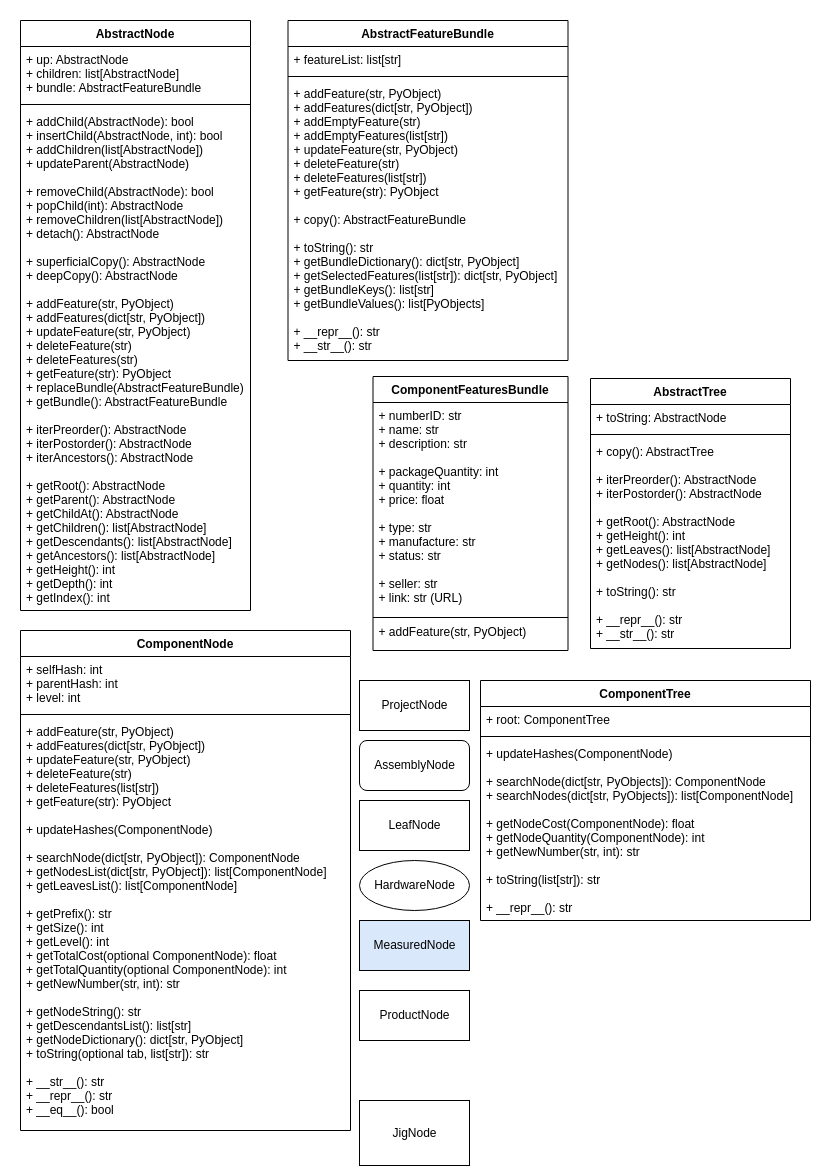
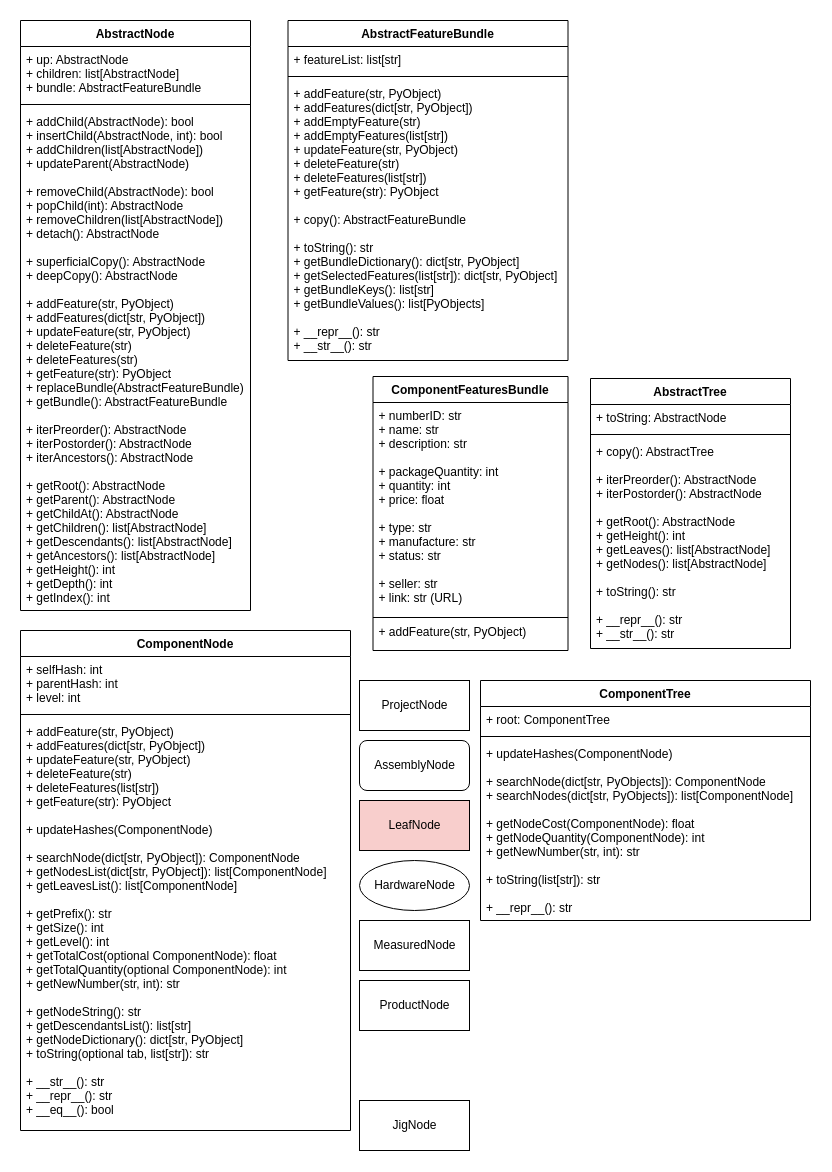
(415, 826) -> (415, 826)
(415, 946) -> (415, 946)
(415, 1016) -> (415, 1006)
(415, 1133) -> (415, 1126)
